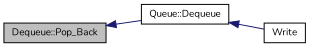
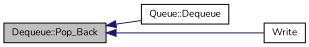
(251, 27) -> (190, 33)
